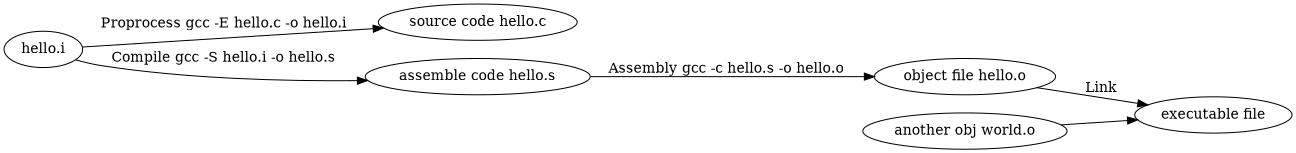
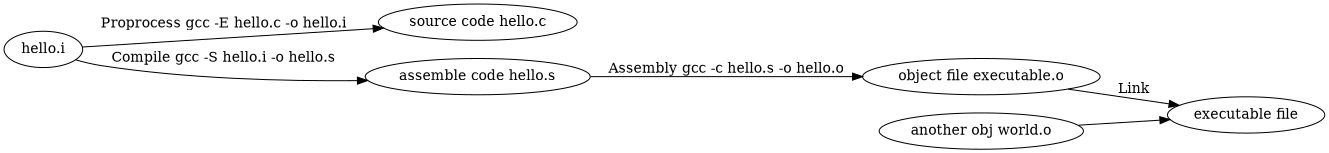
(965, 77) -> (981, 77)
